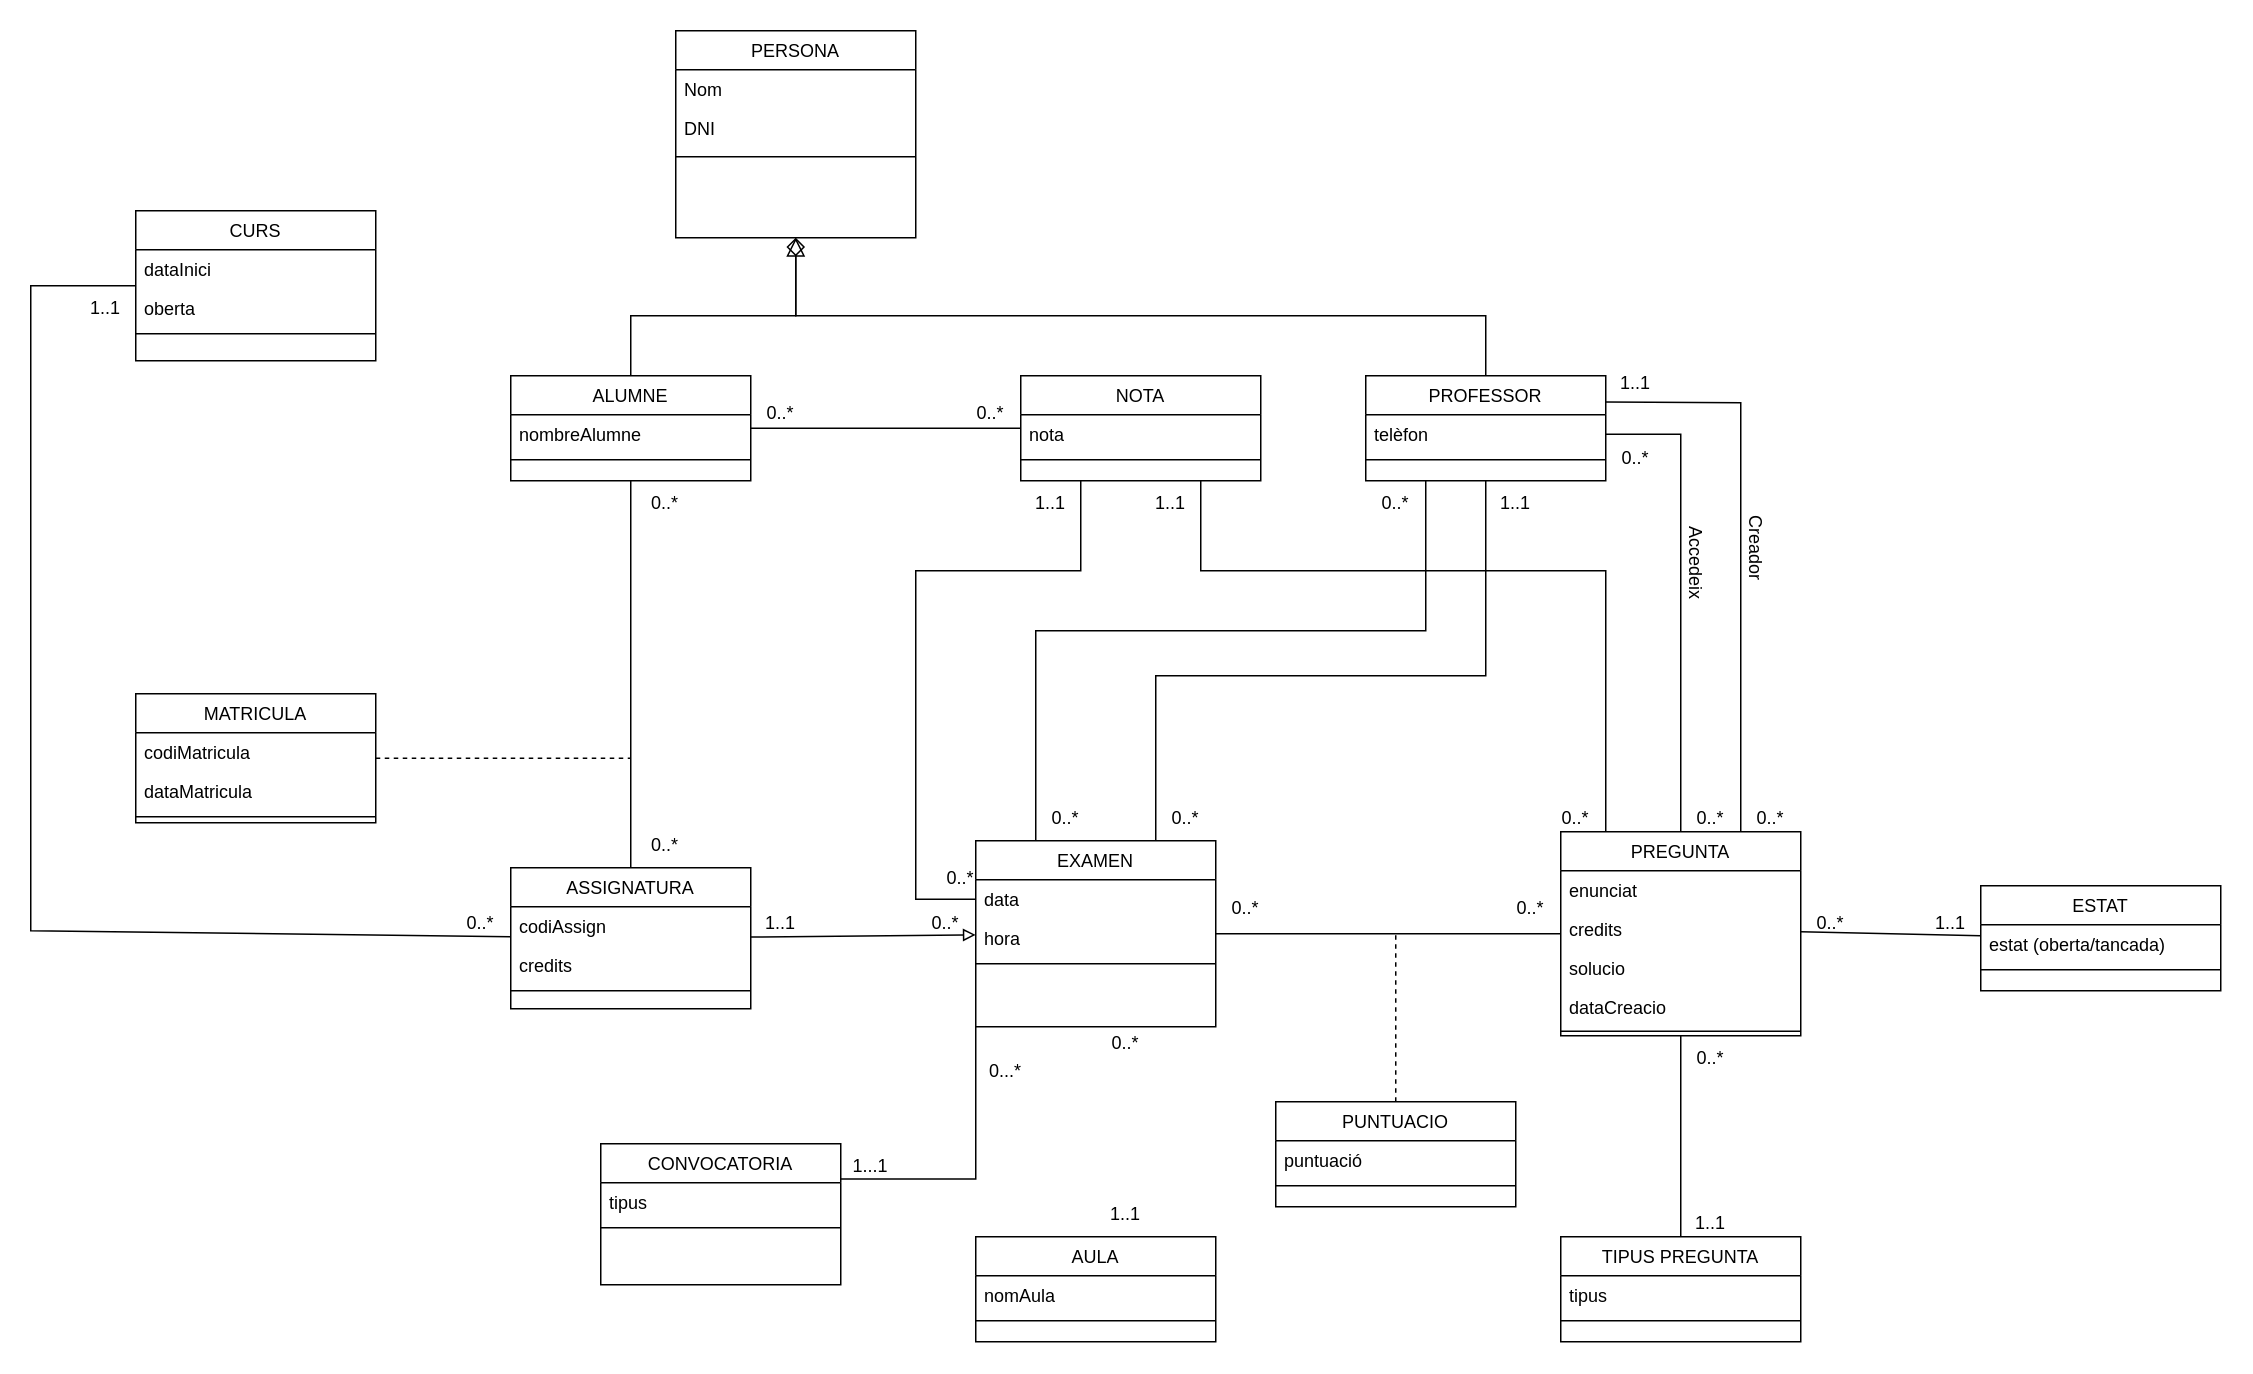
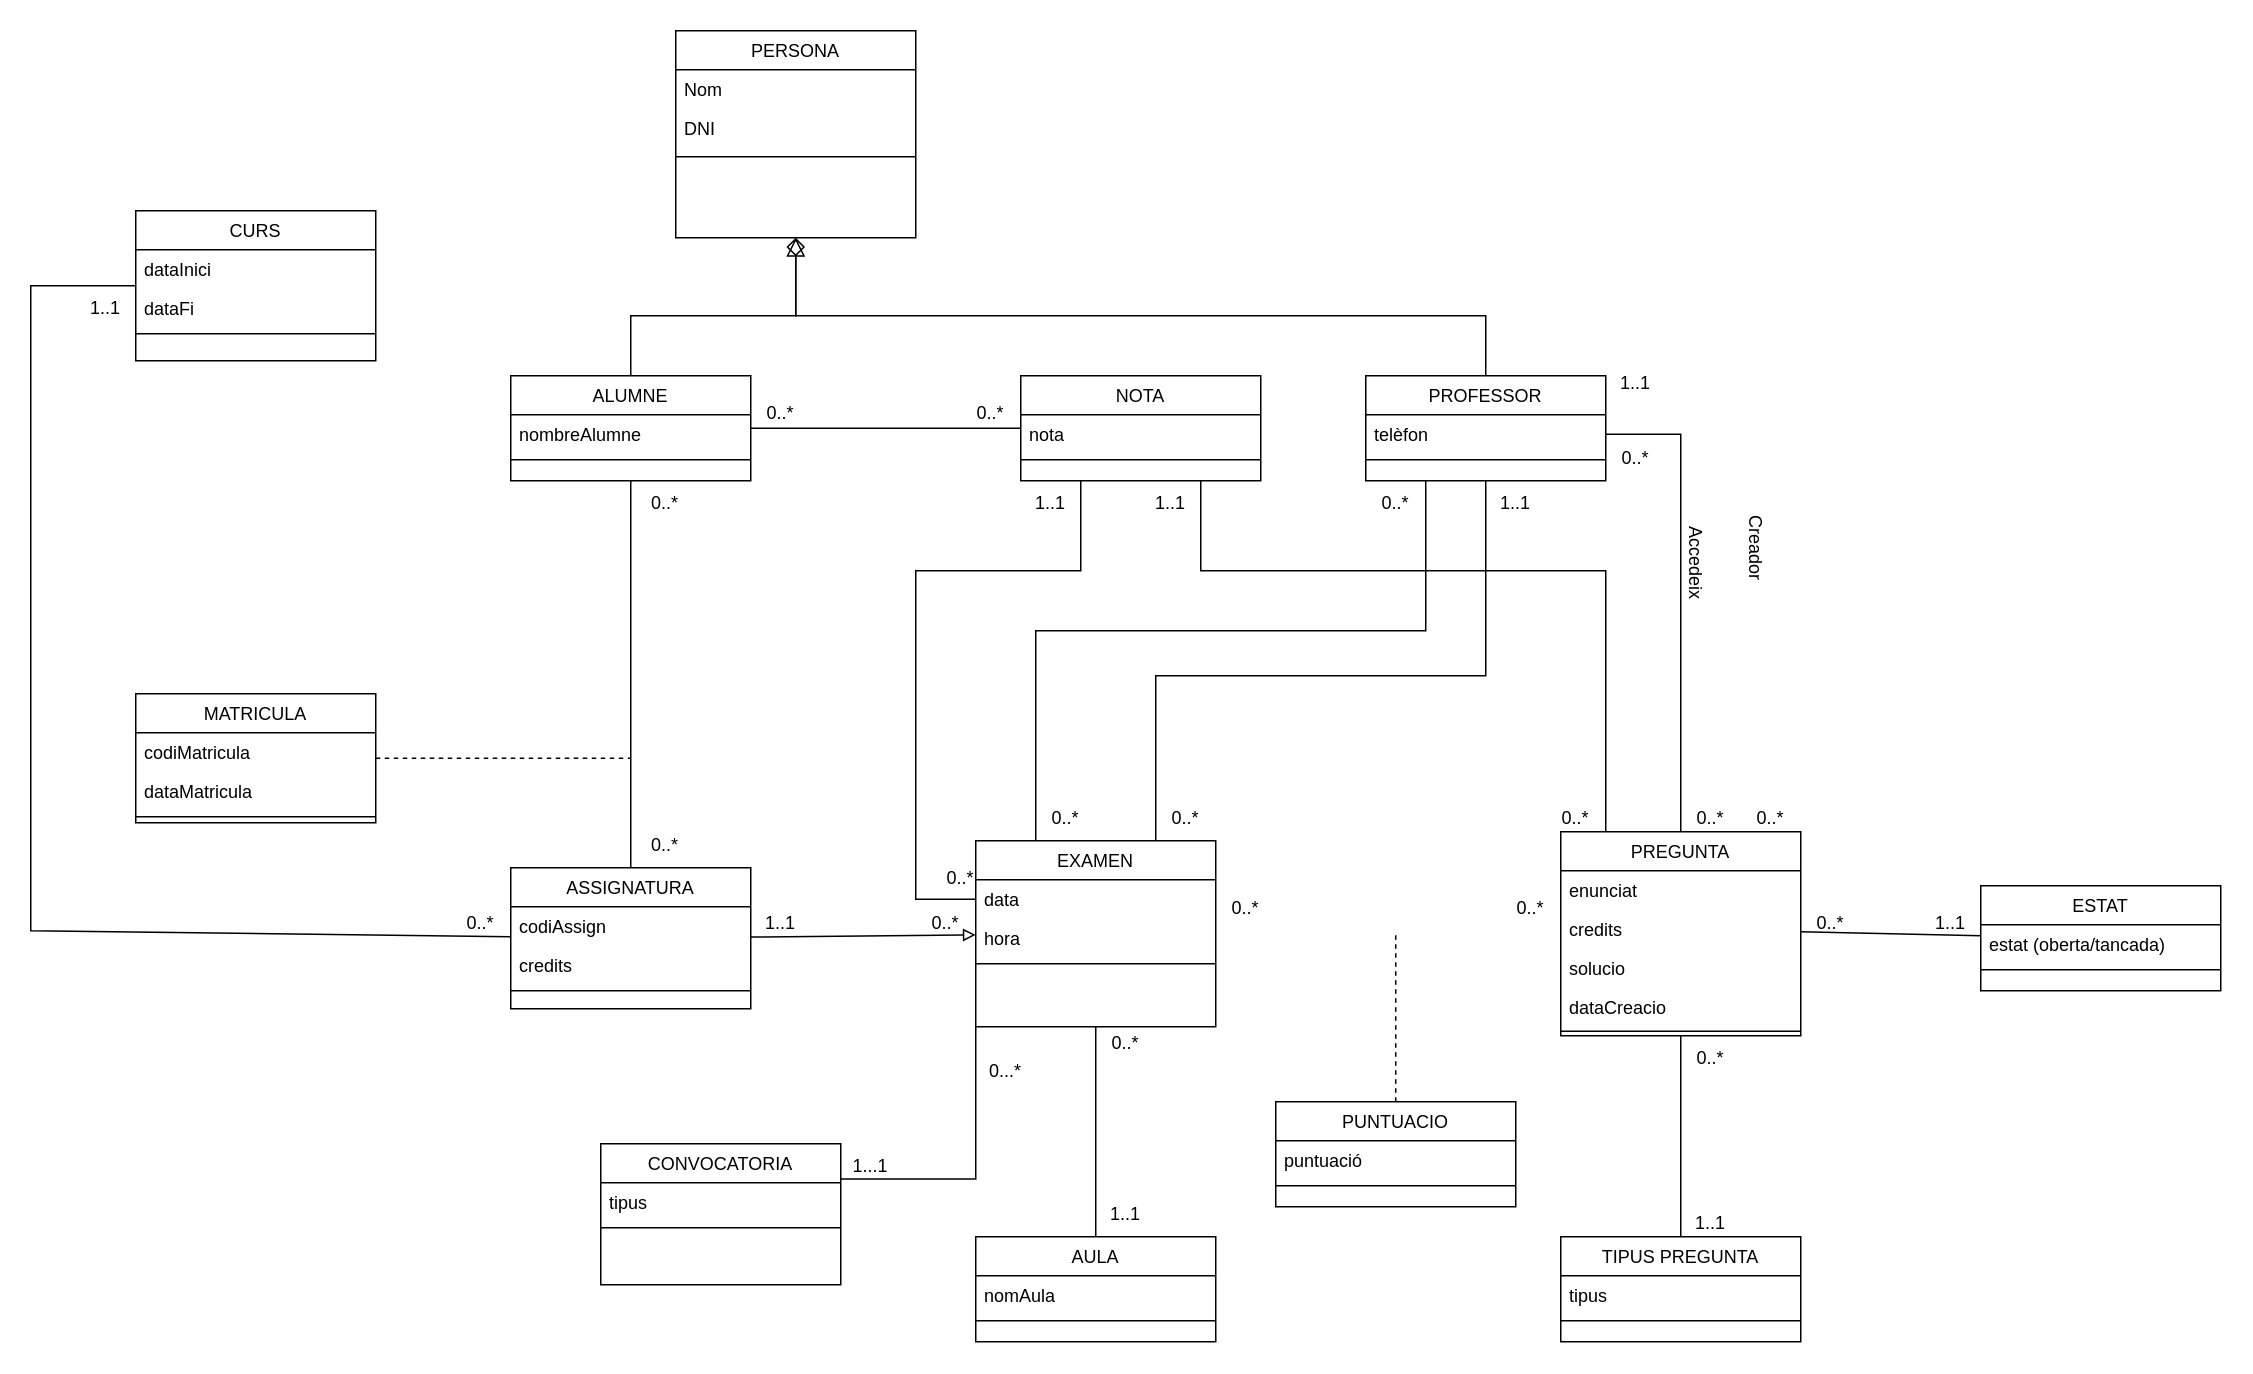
(174, 309) -> (172, 309)
(1741, 550) -> none
(1387, 934) -> none
none -> (1096, 1133)
